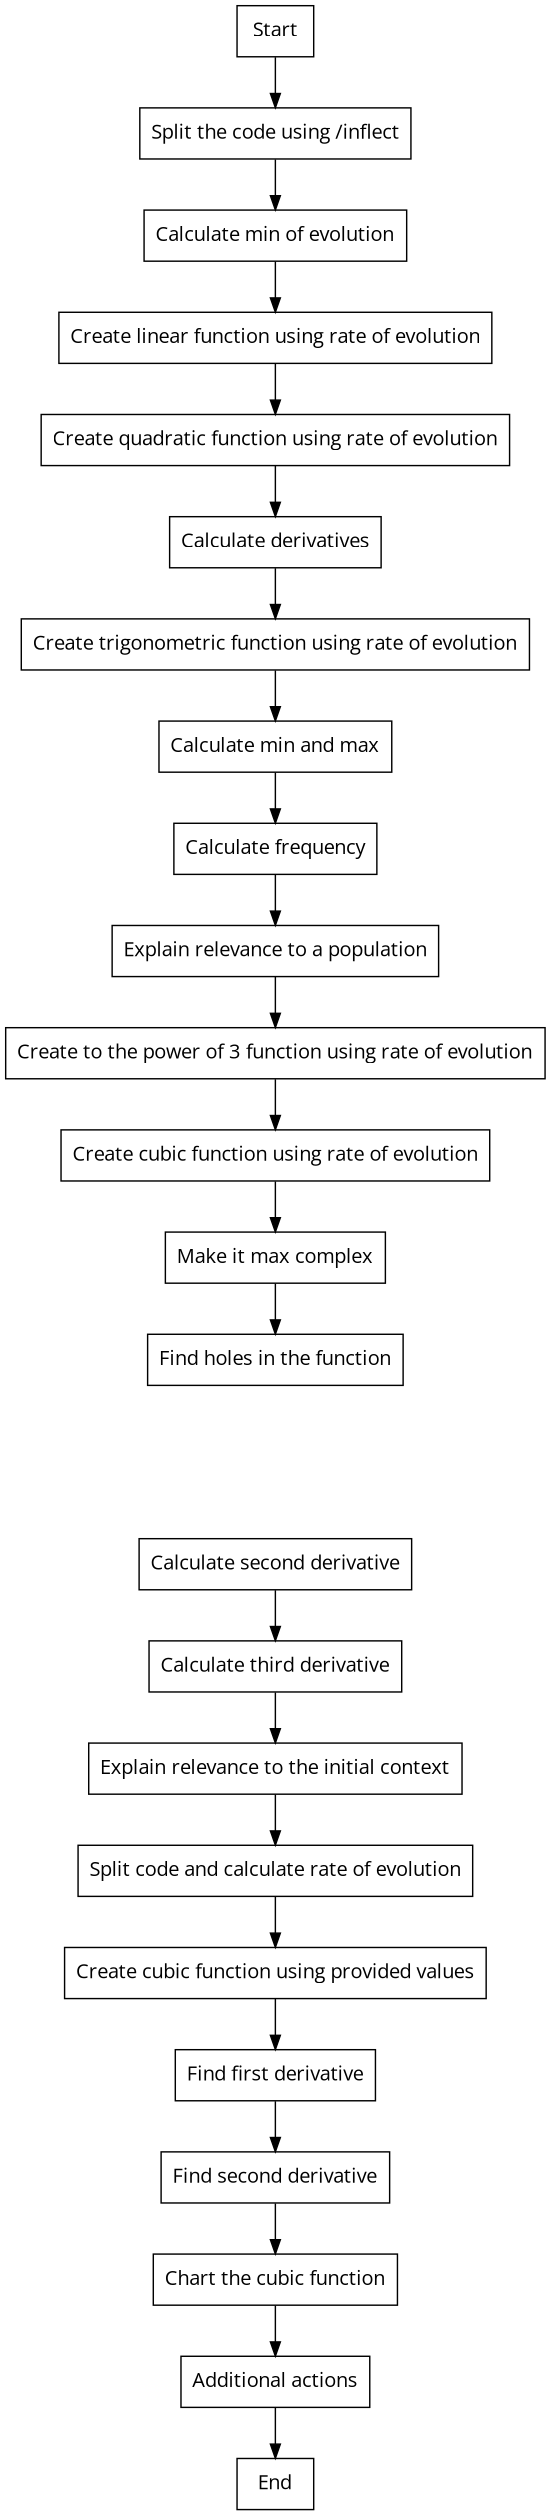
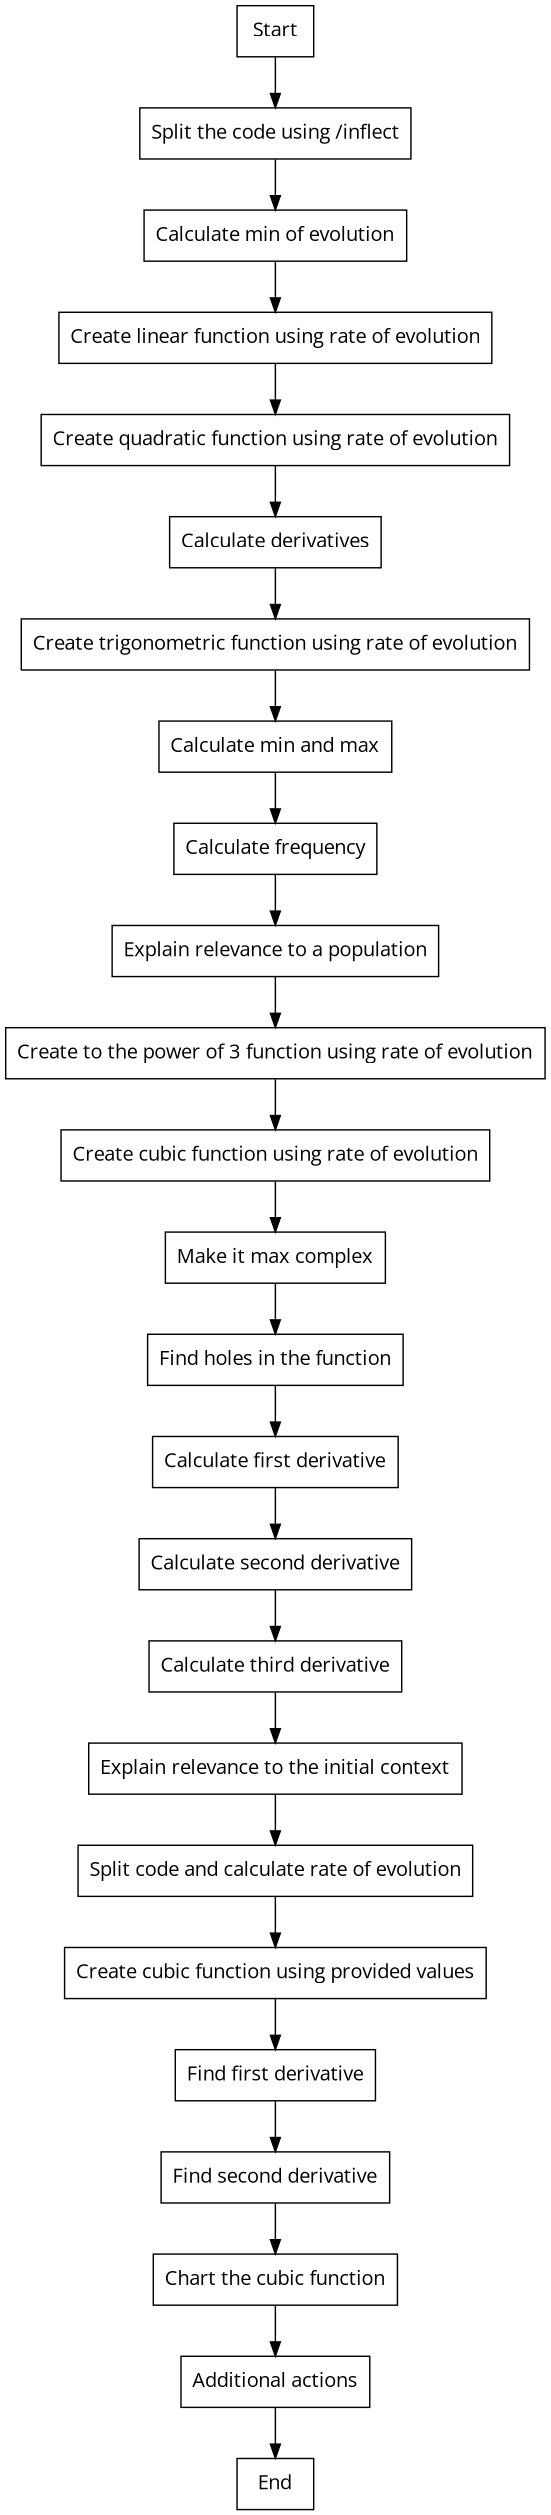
none -> (275, 1462)
